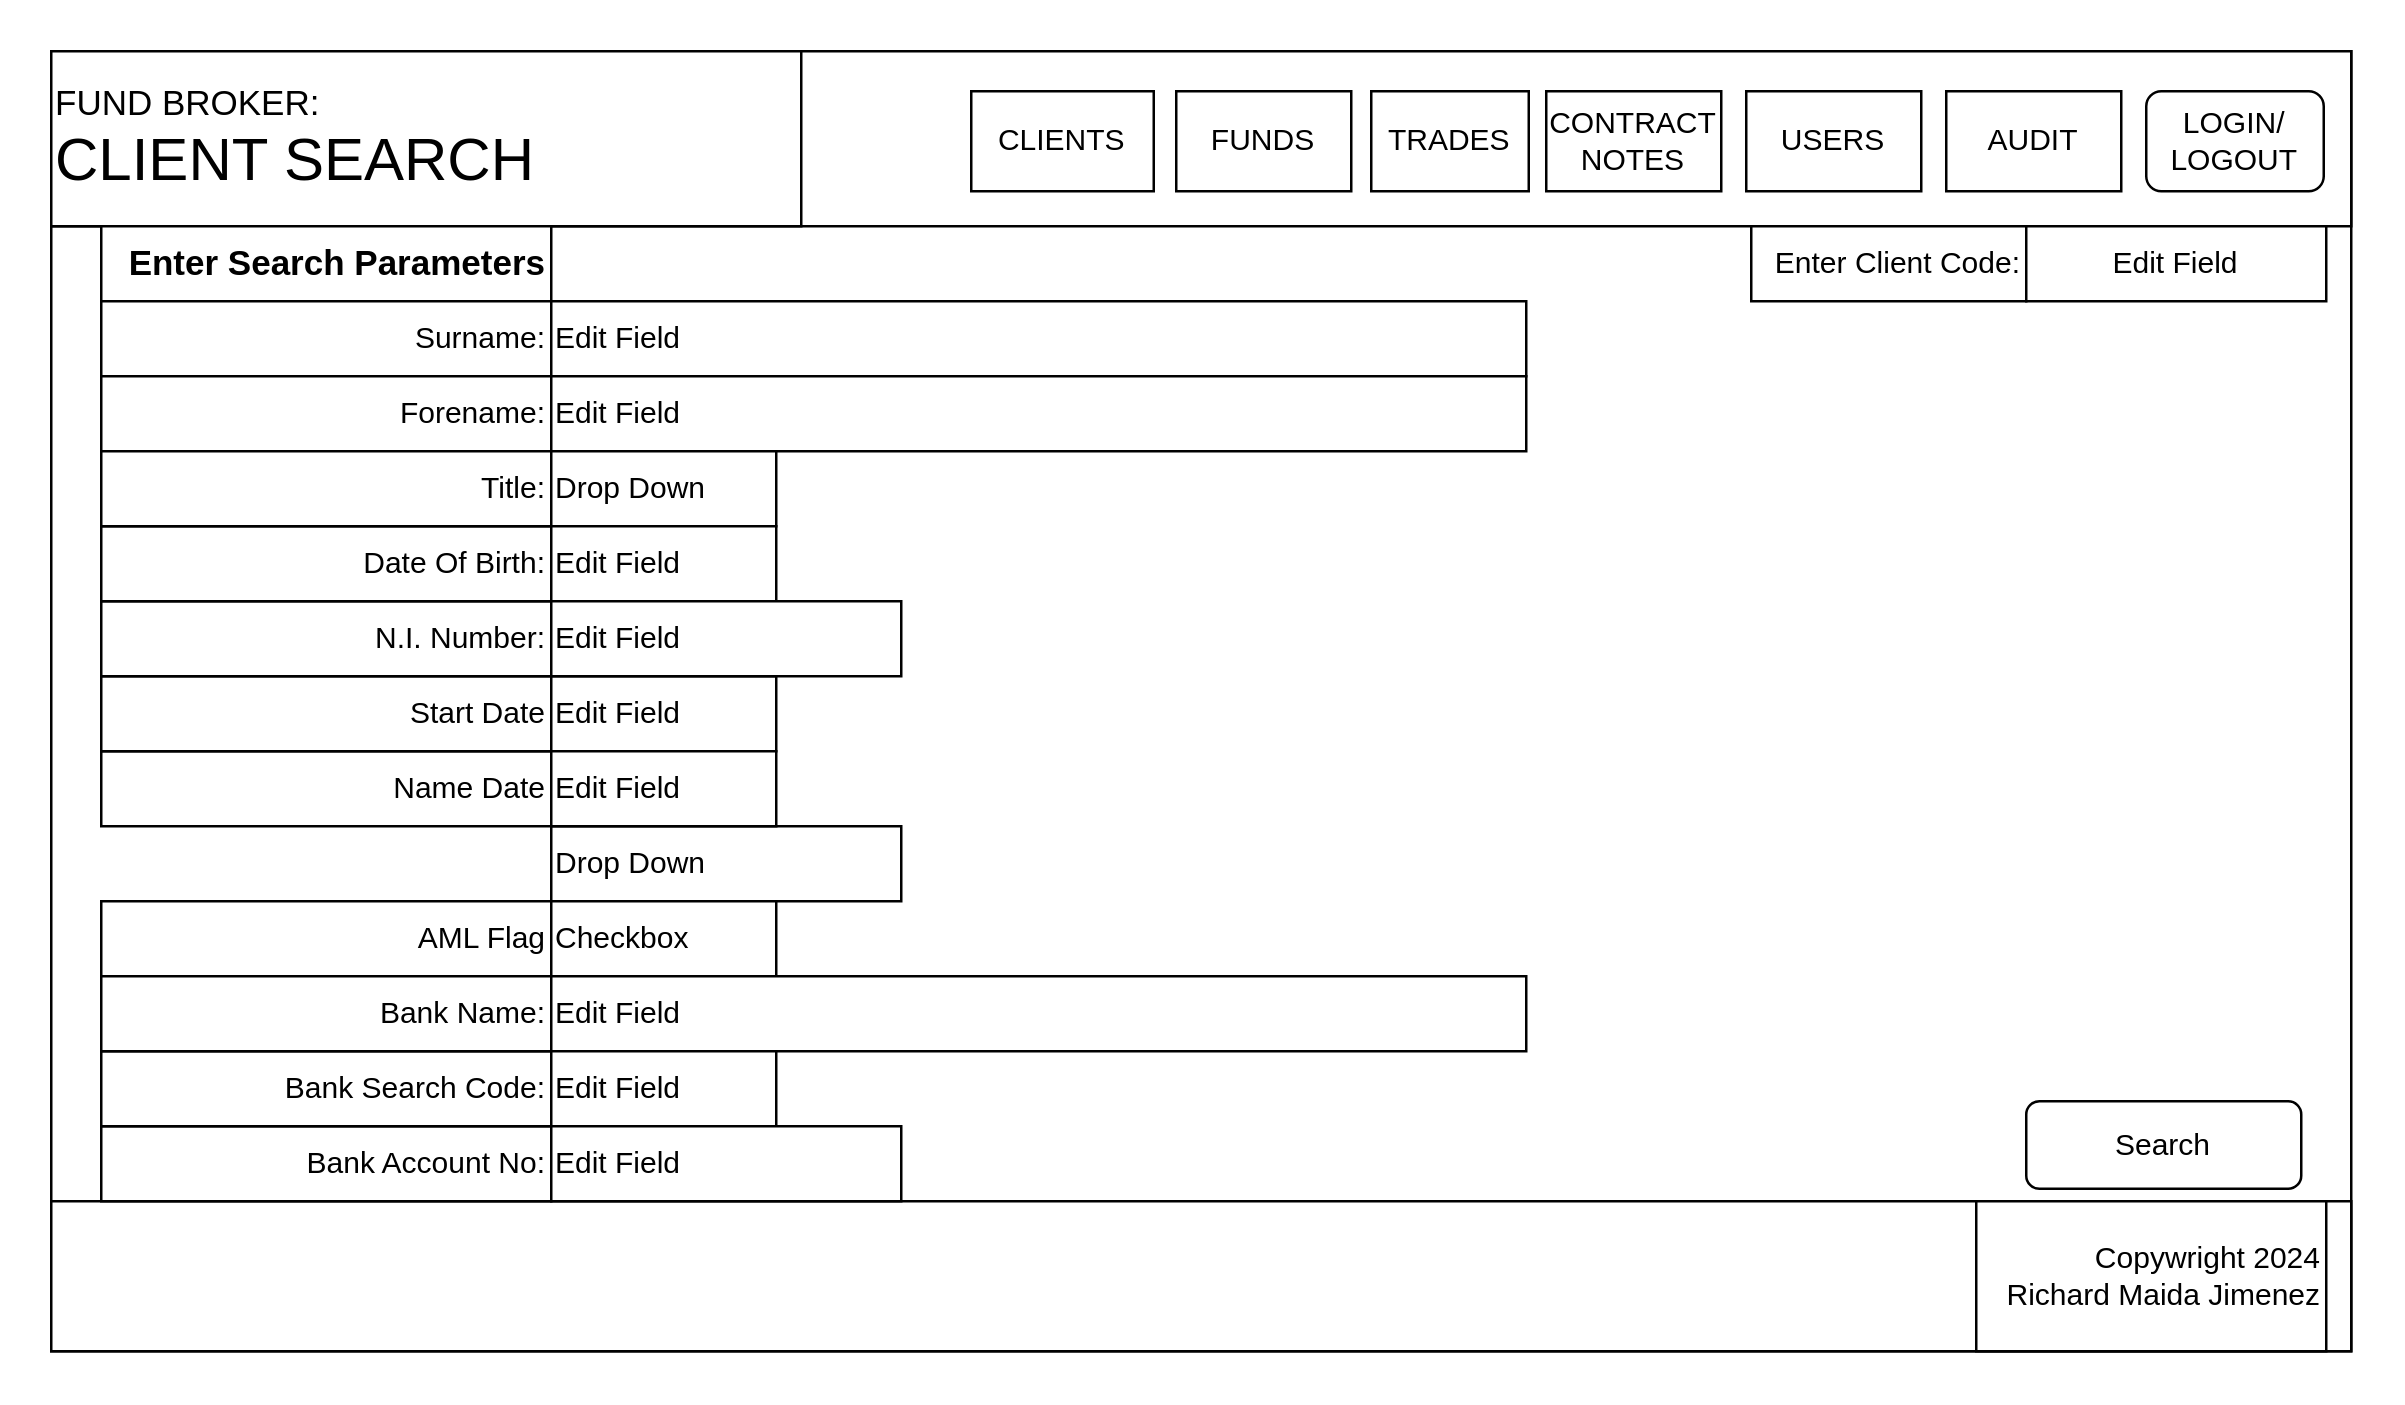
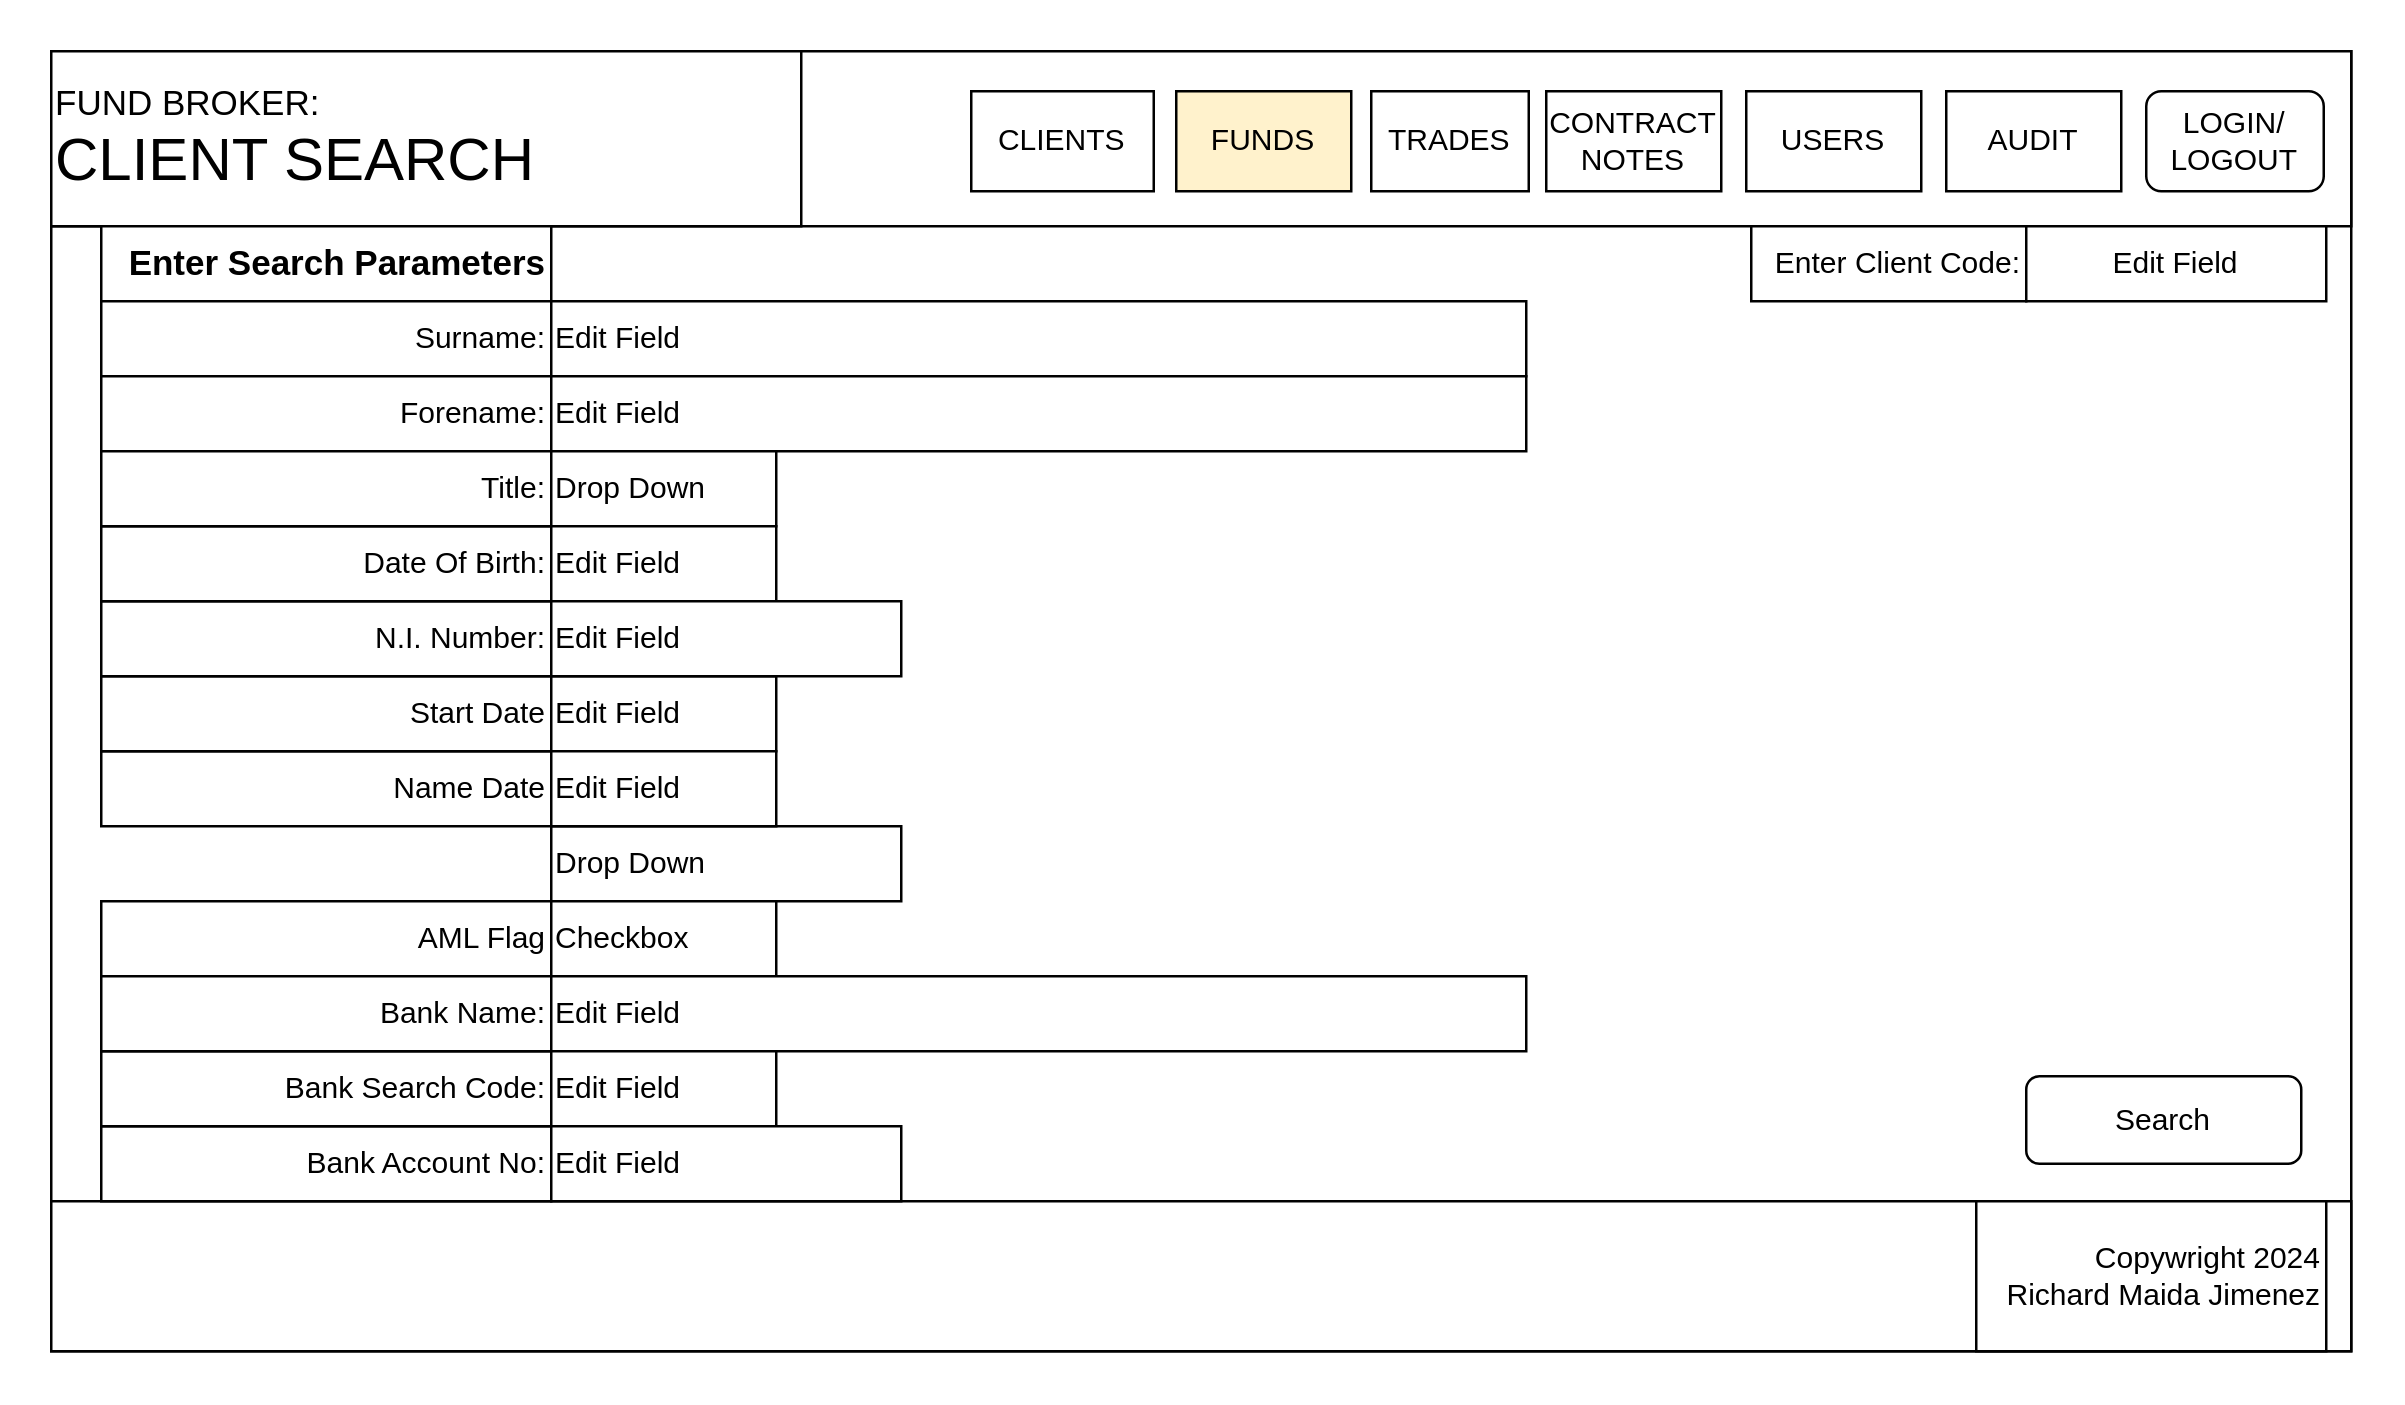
(1264, 141) -> (1264, 141)
(2164, 1145) -> (2164, 1120)
